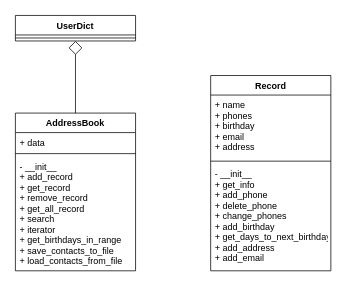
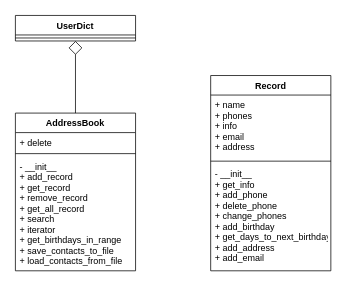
(228, 105) -> (228, 105)
(33, 143) -> (37, 143)
